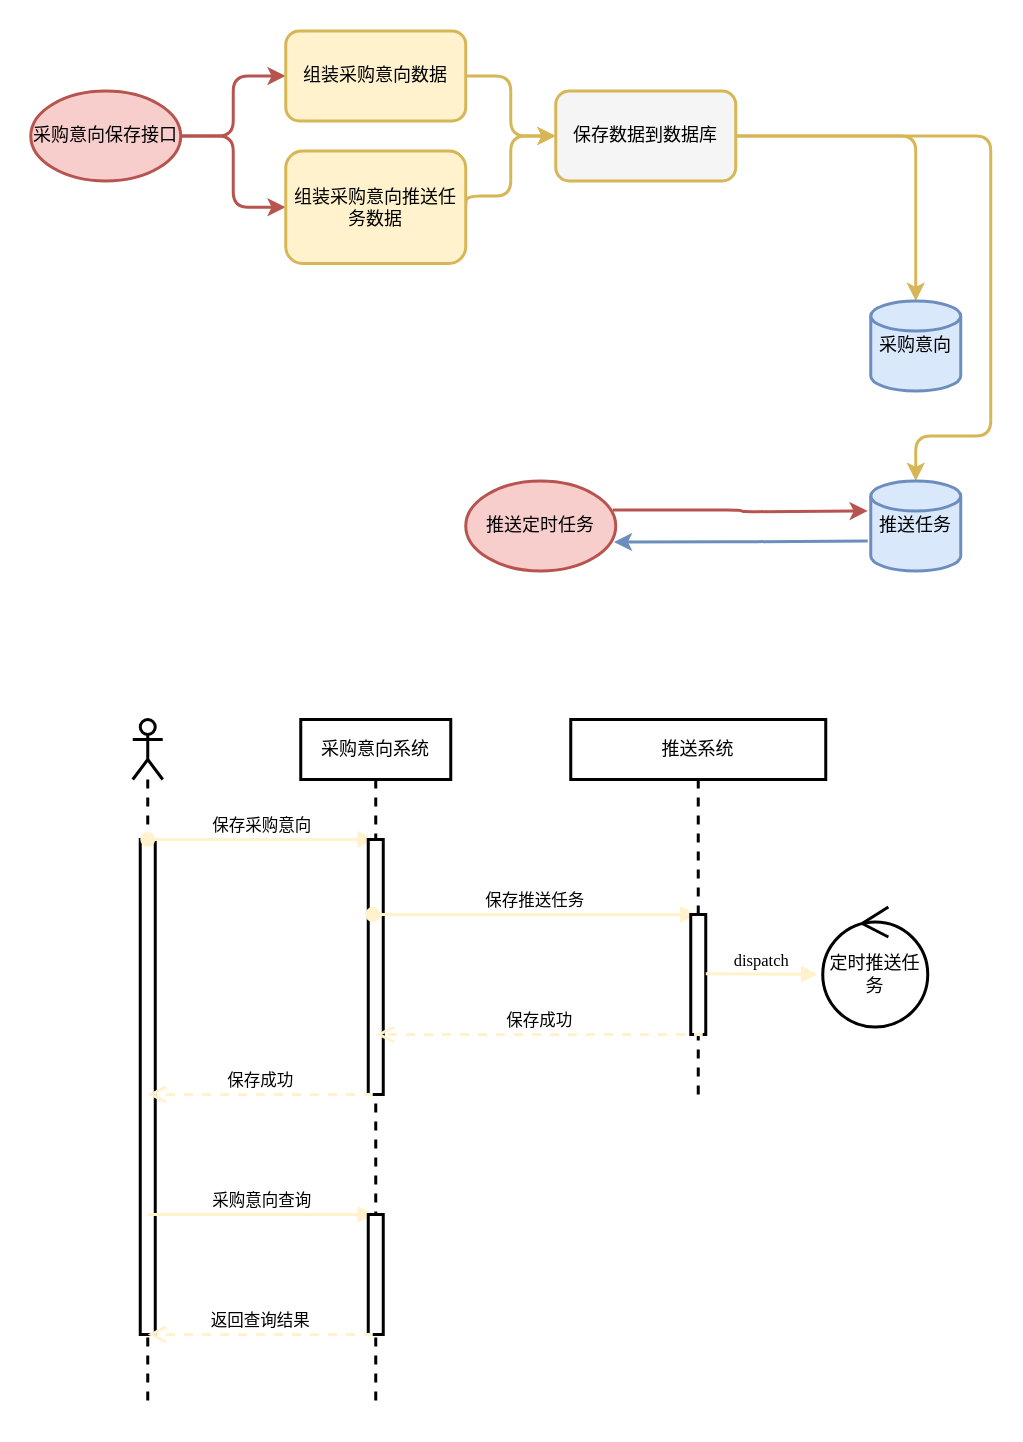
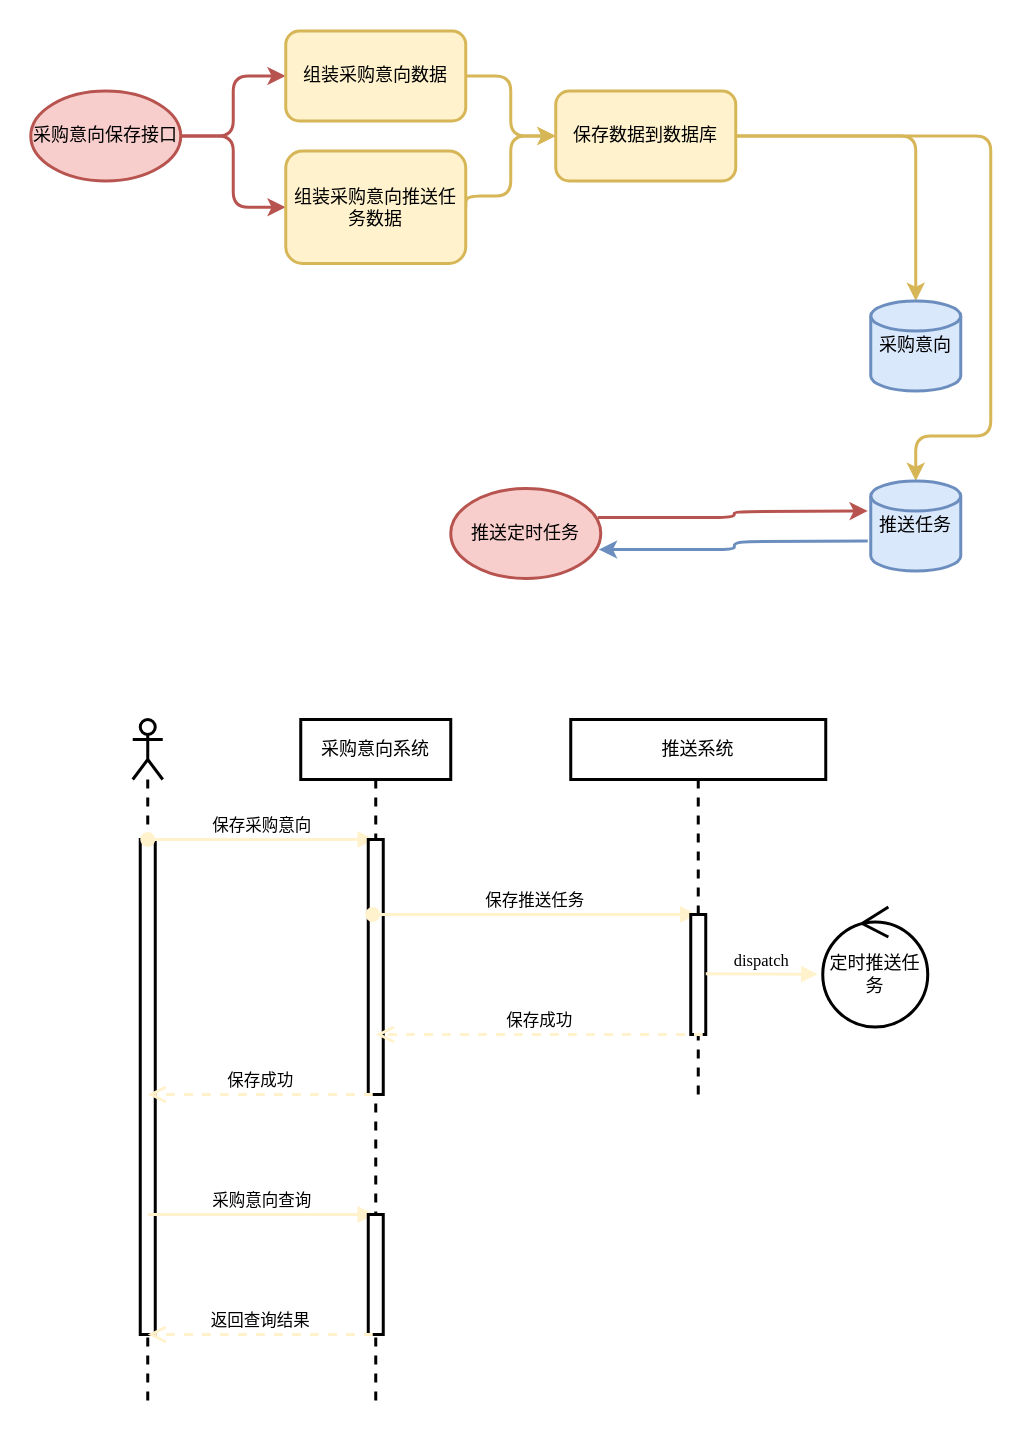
(646, 136) -> (646, 136)
(541, 526) -> (526, 533)
